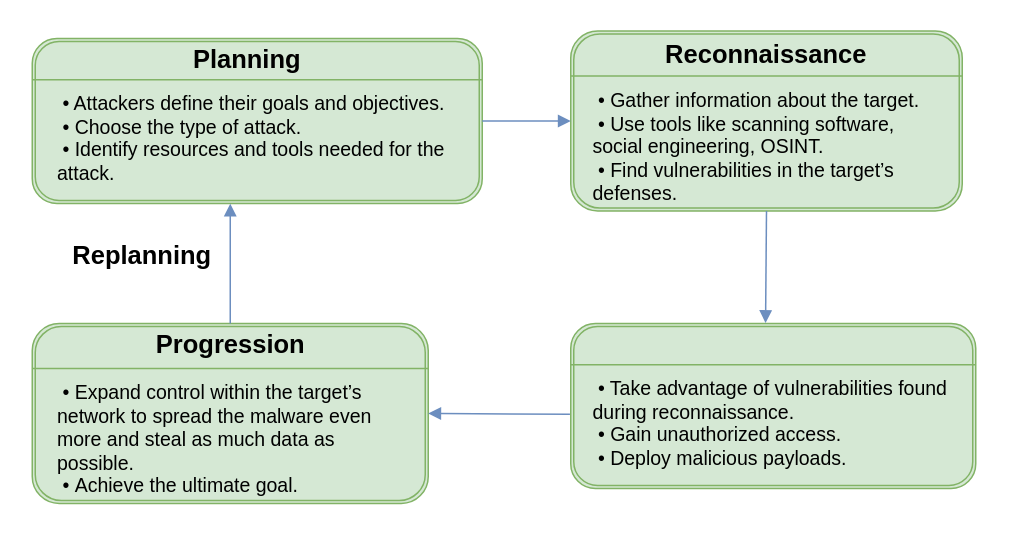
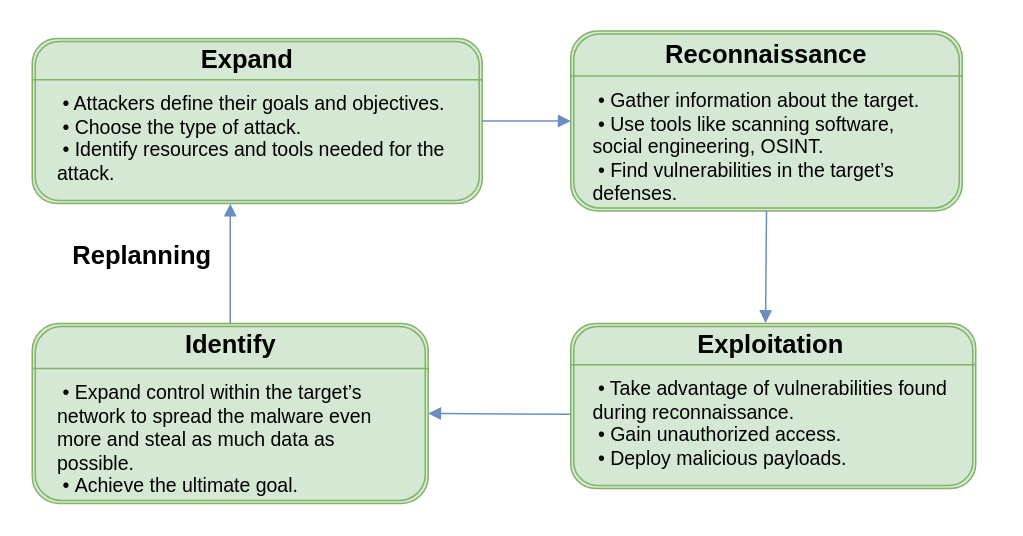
(248, 56) -> (248, 56)
(231, 341) -> (231, 341)
none -> (770, 349)
